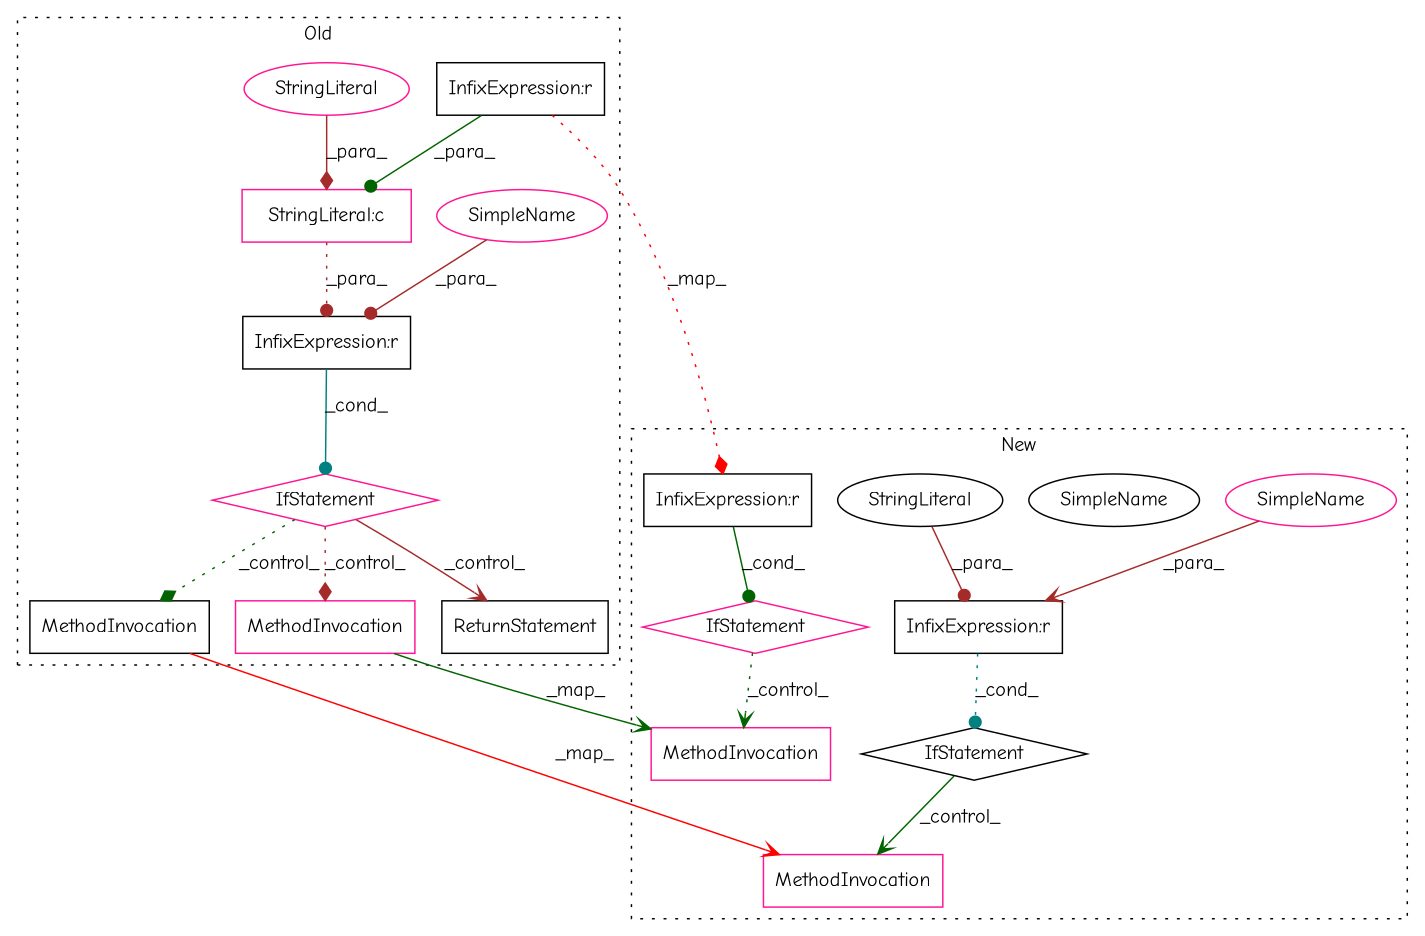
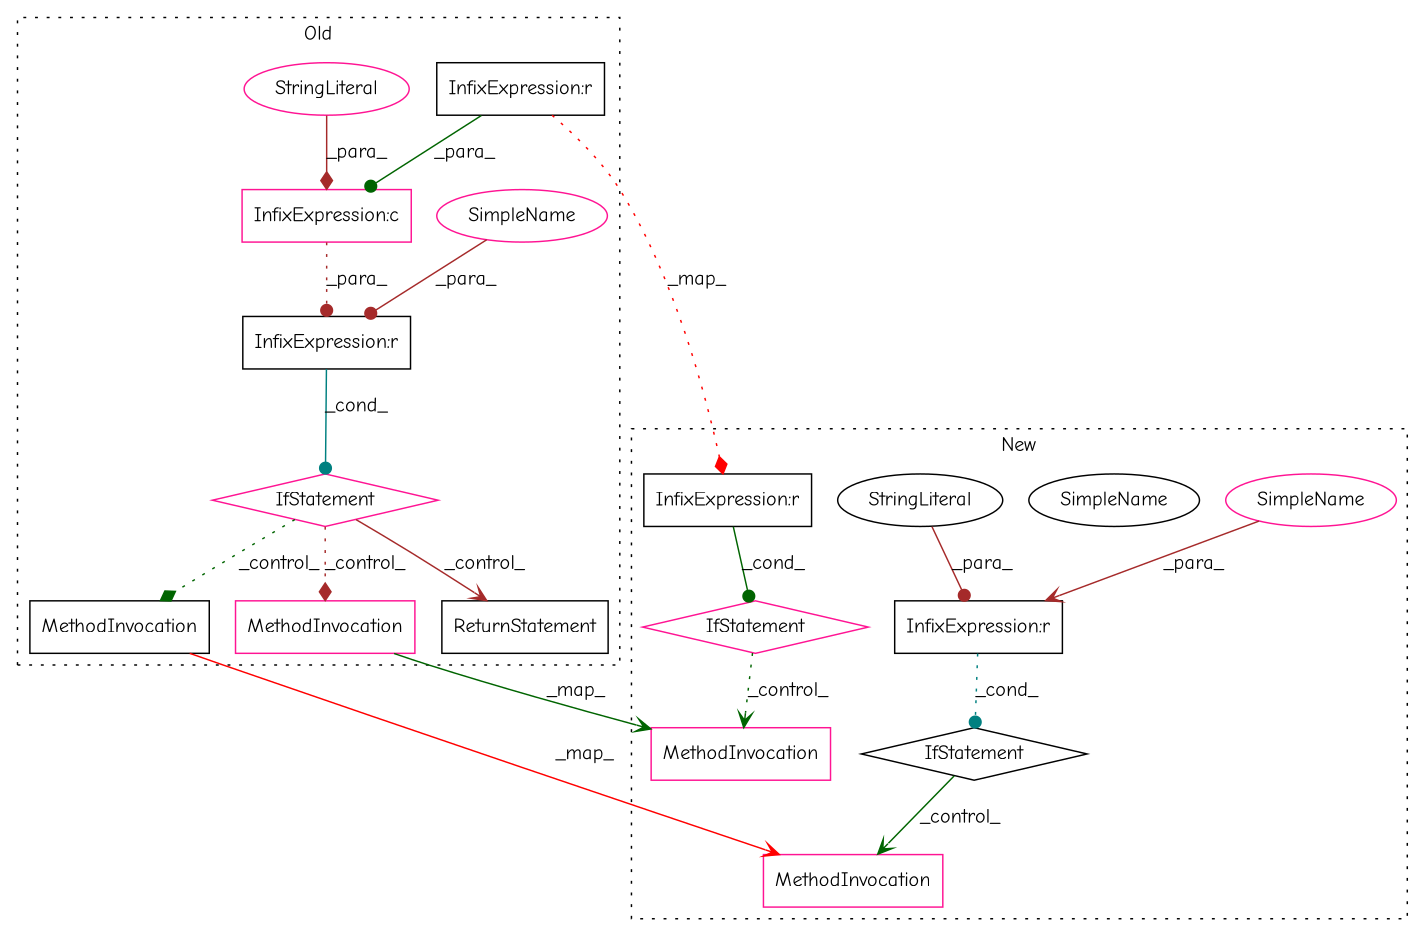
(327, 216) -> (327, 216)
